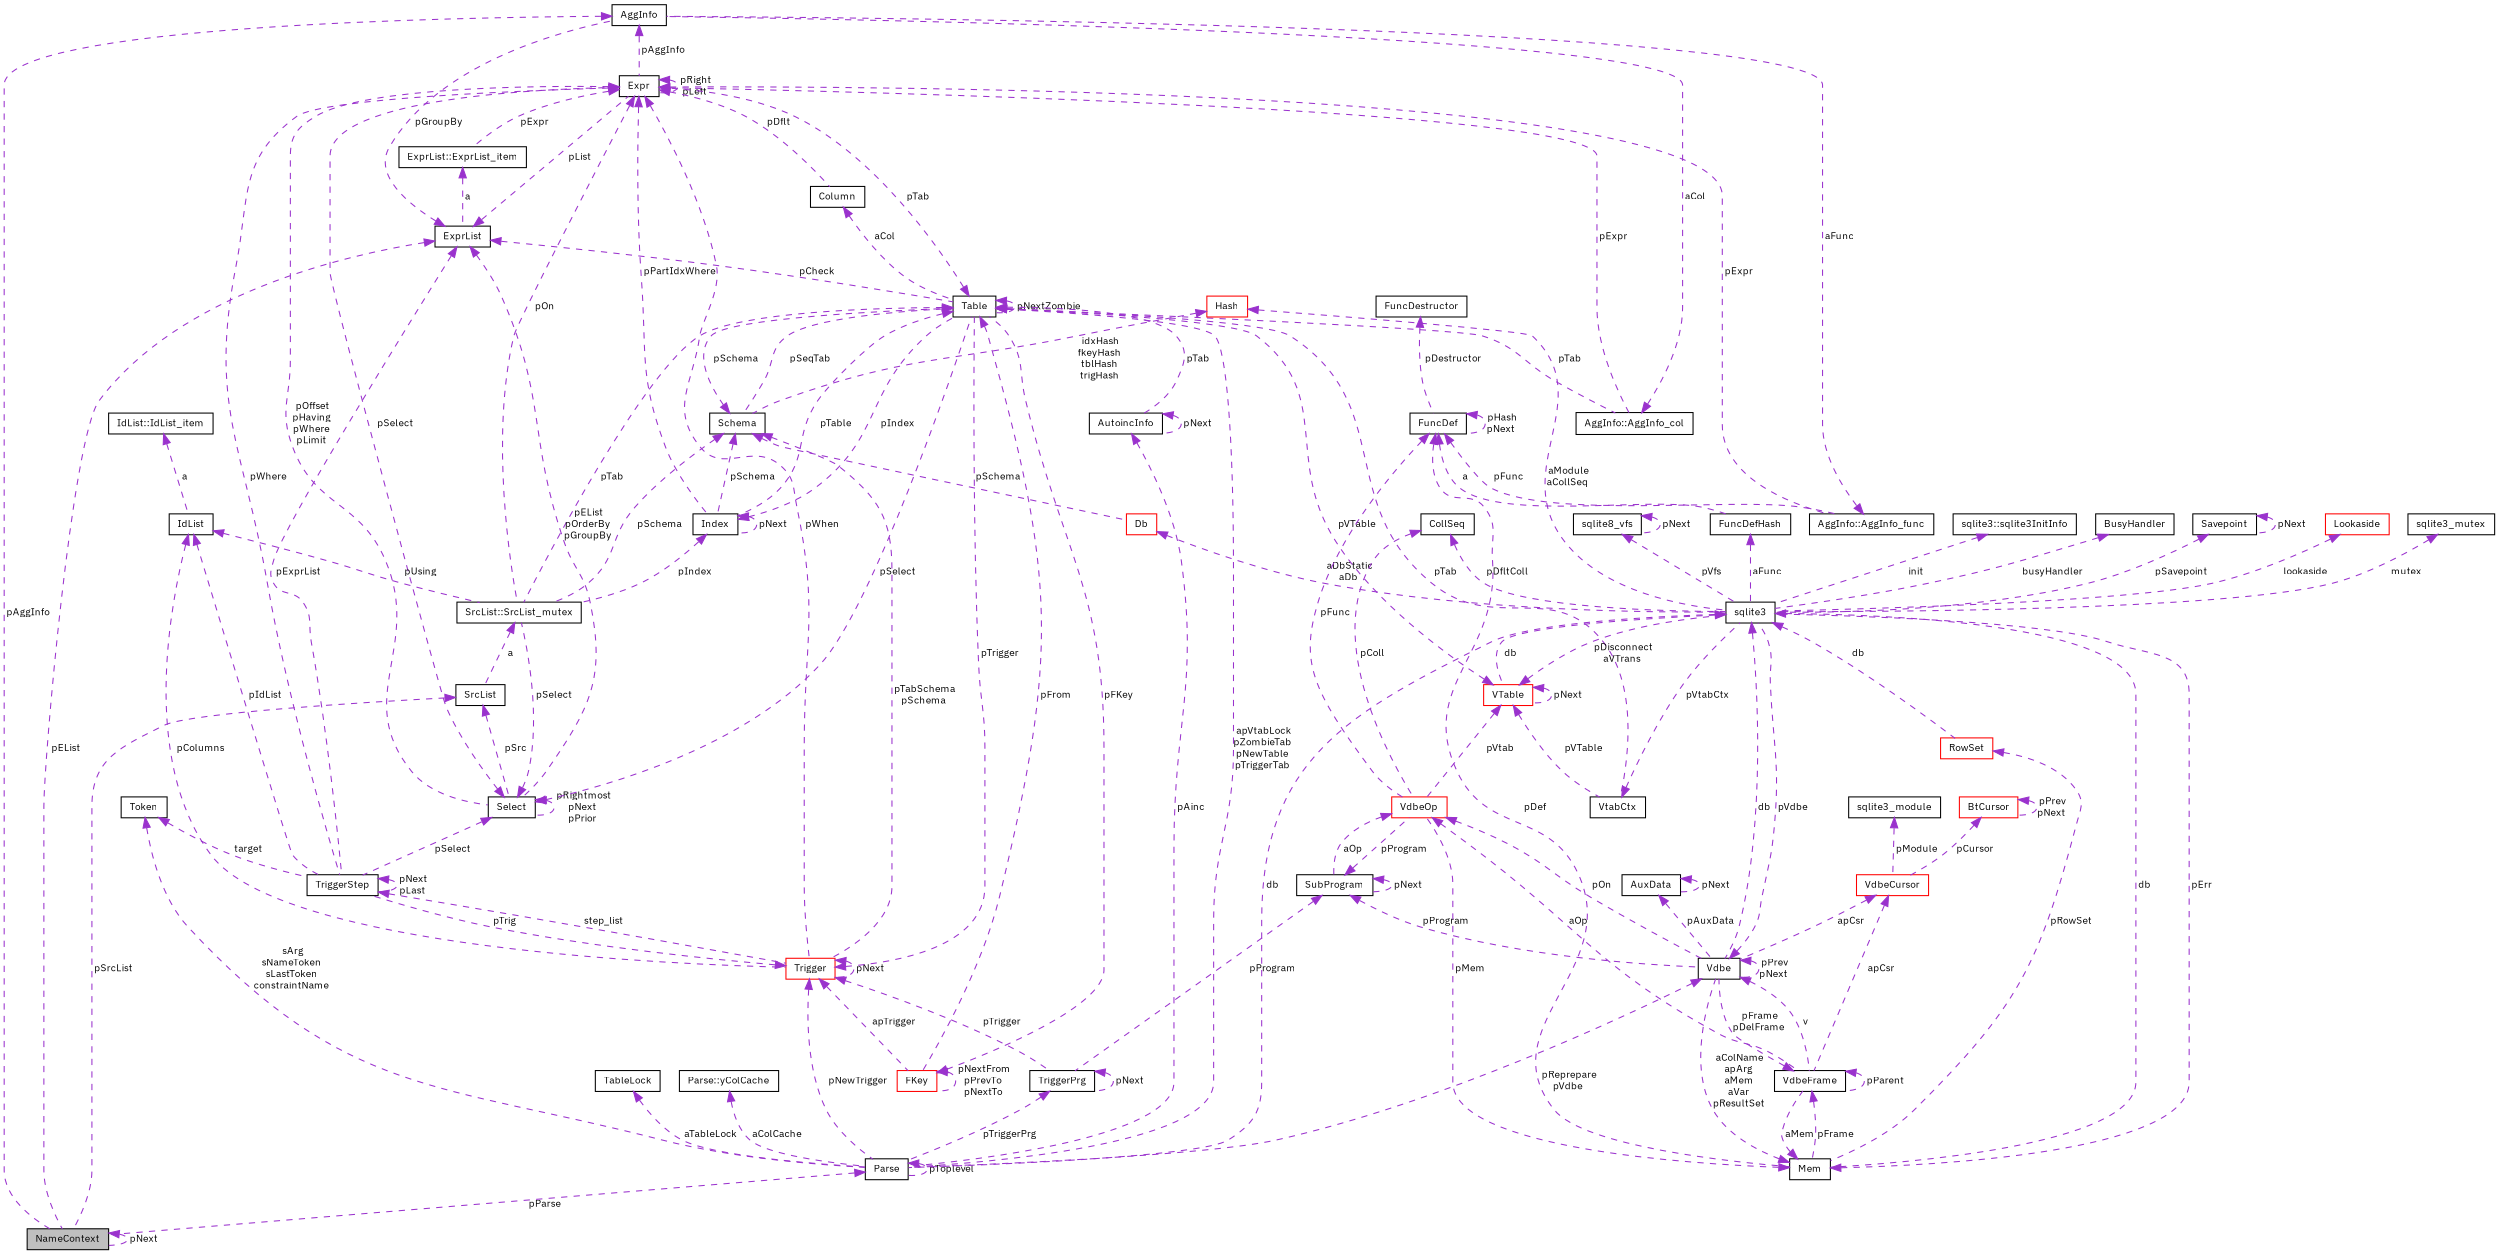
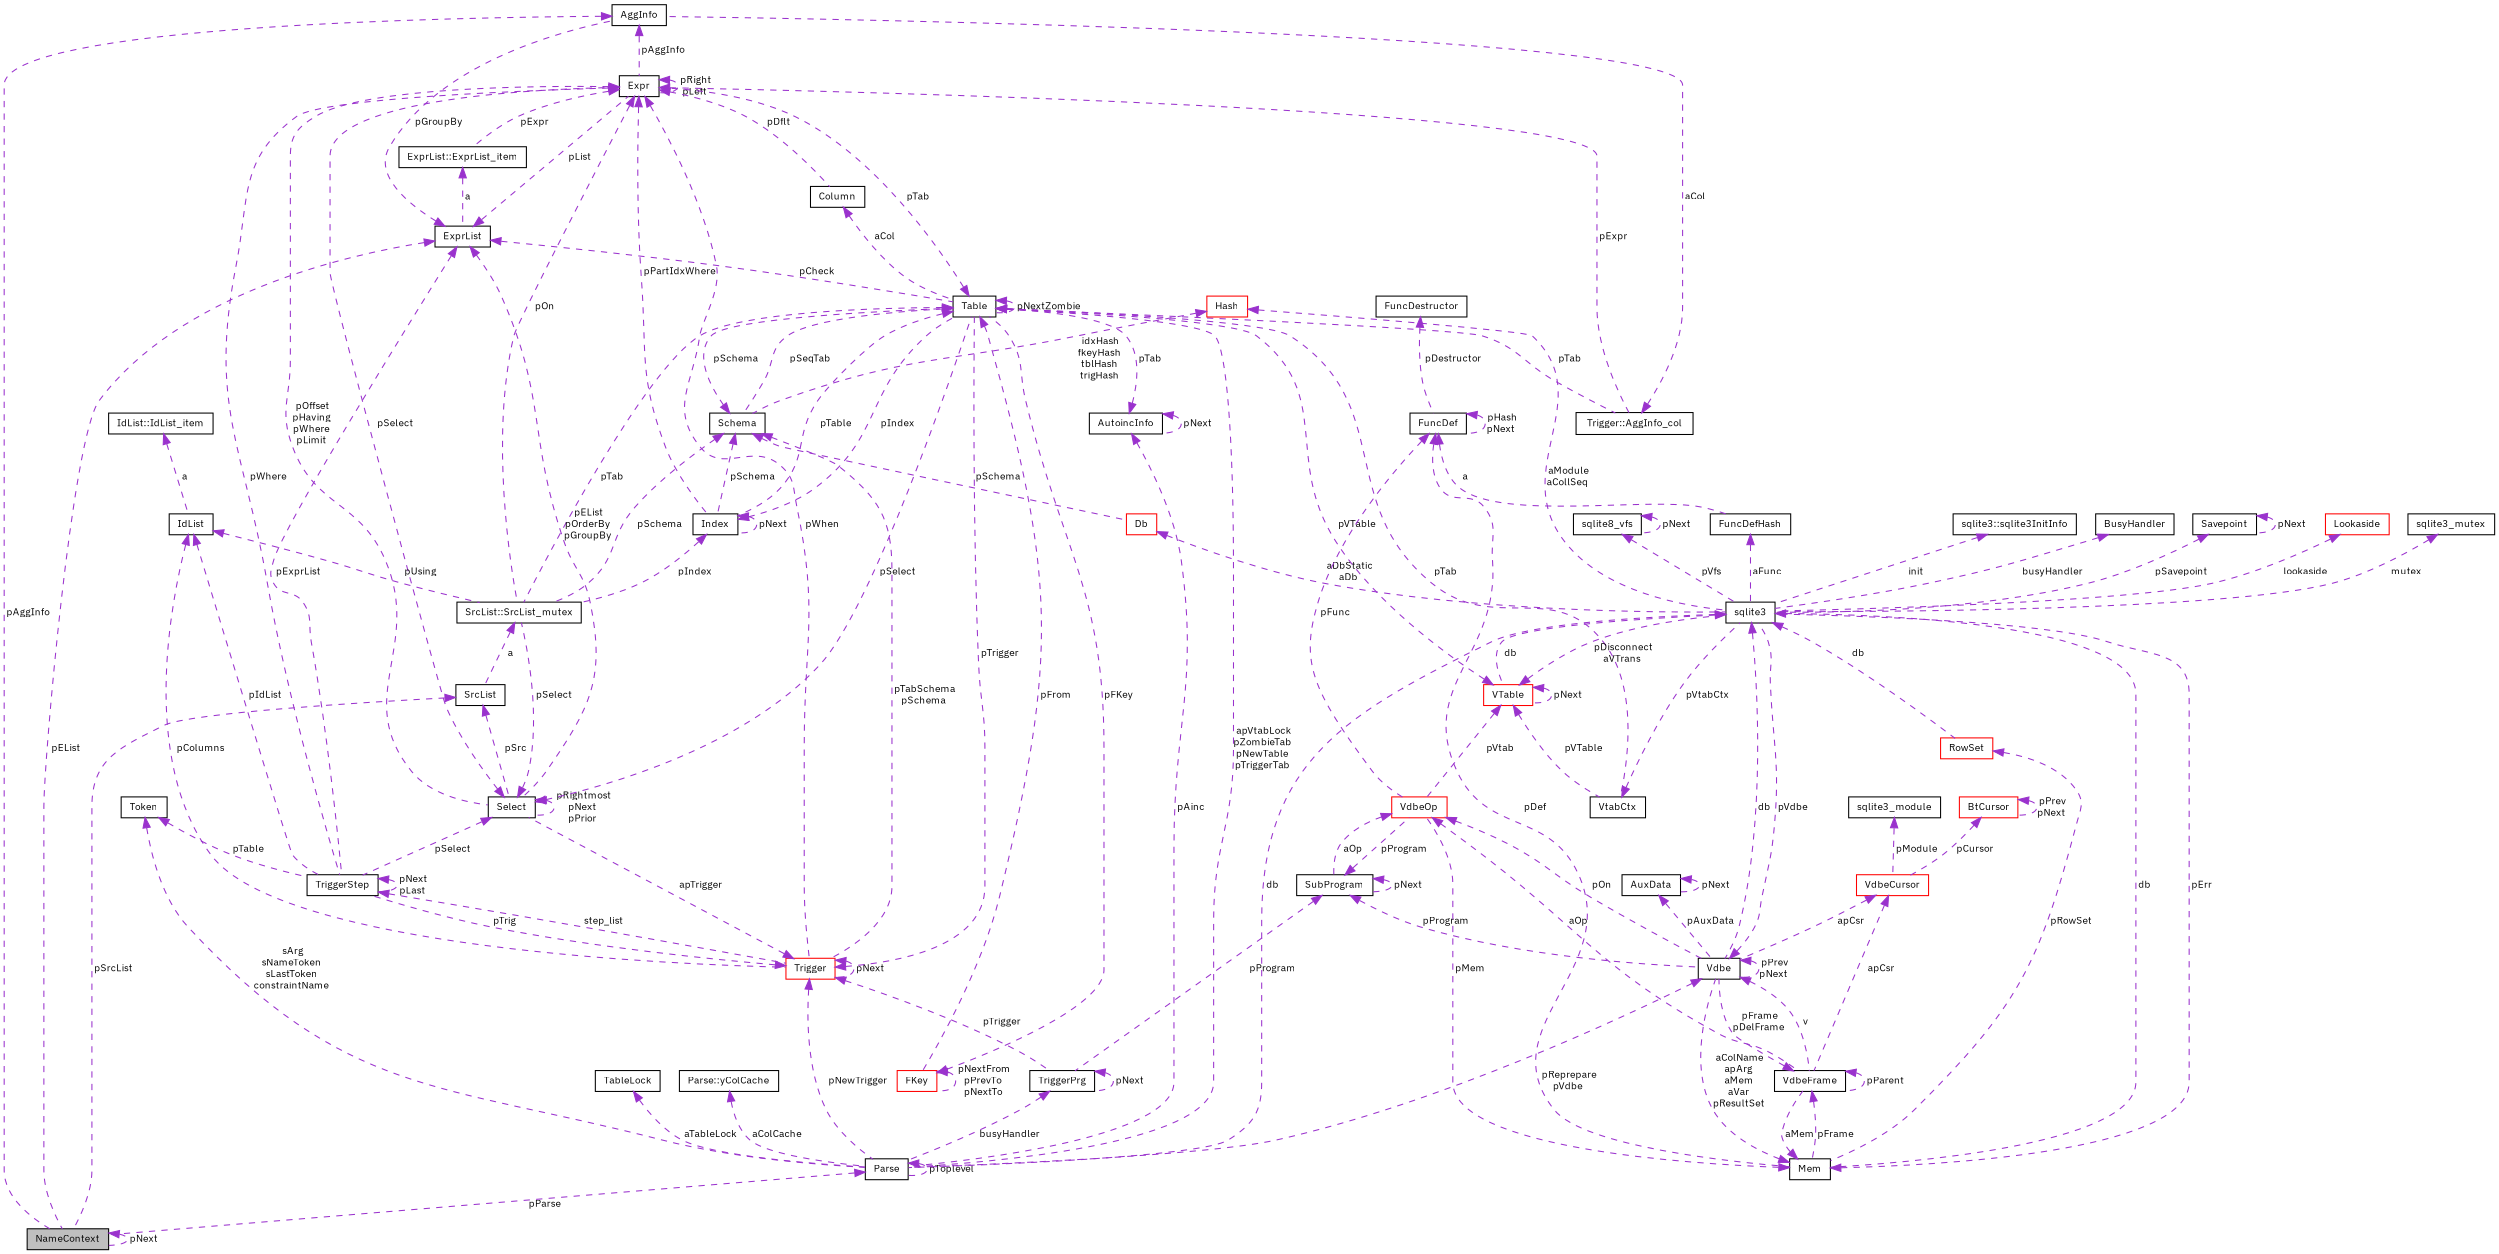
(1171, 332) -> (1102, 323)
(1635, 424) -> (1635, 424)
(1448, 524) -> none
(1872, 524) -> none
(248, 849) -> (248, 849)
(867, 1029) -> (656, 886)
(1009, 1134) -> (1009, 1134)
